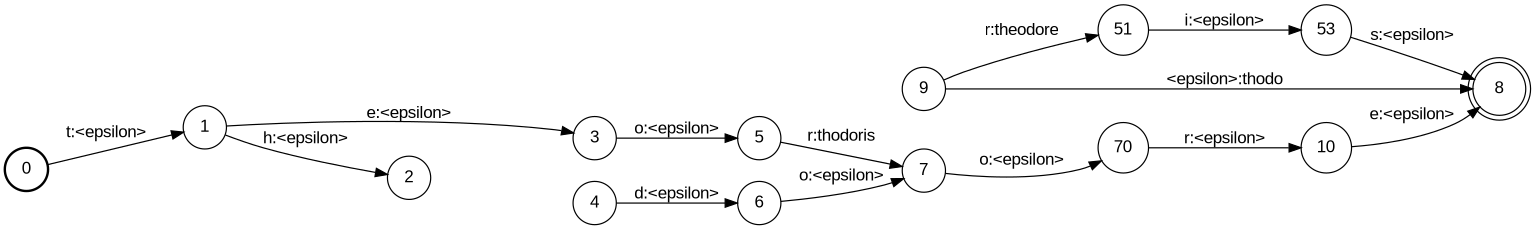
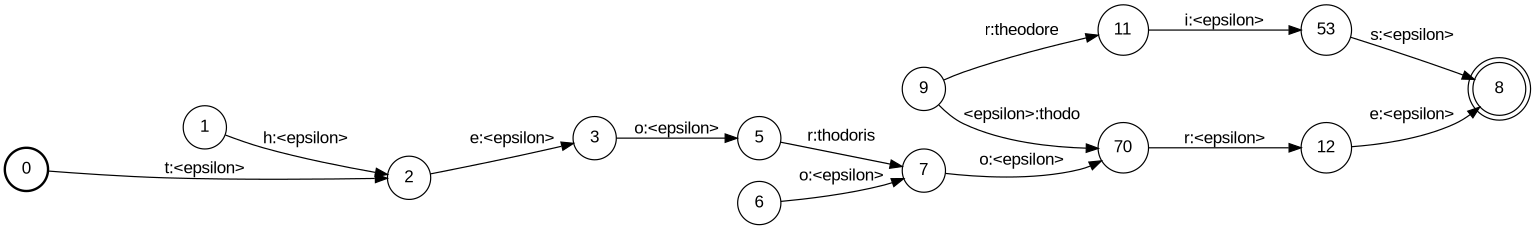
(1123, 30) -> (1123, 30)
(1203, 89) -> (1008, 139)
(394, 122) -> (496, 161)
(1326, 148) -> (1326, 148)
(110, 150) -> (211, 179)
(595, 203) -> none
